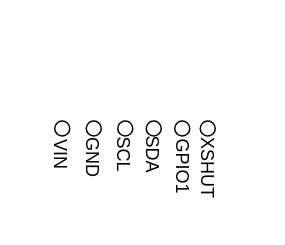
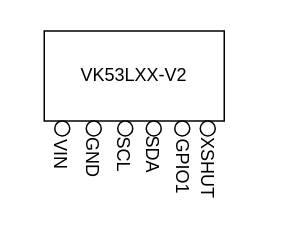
none -> (134, 76)
